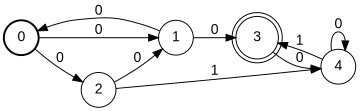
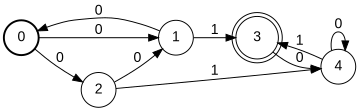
(215, 30) -> (215, 30)
